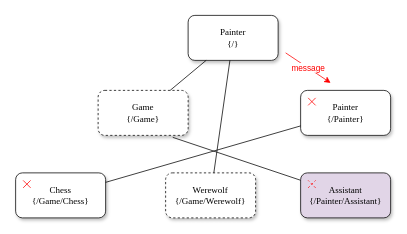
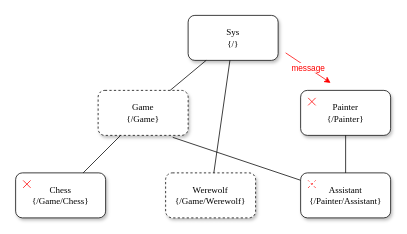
(233, 38) -> (233, 38)
none -> (102, 154)
(203, 154) -> (345, 154)
(345, 195) -> (345, 195)
